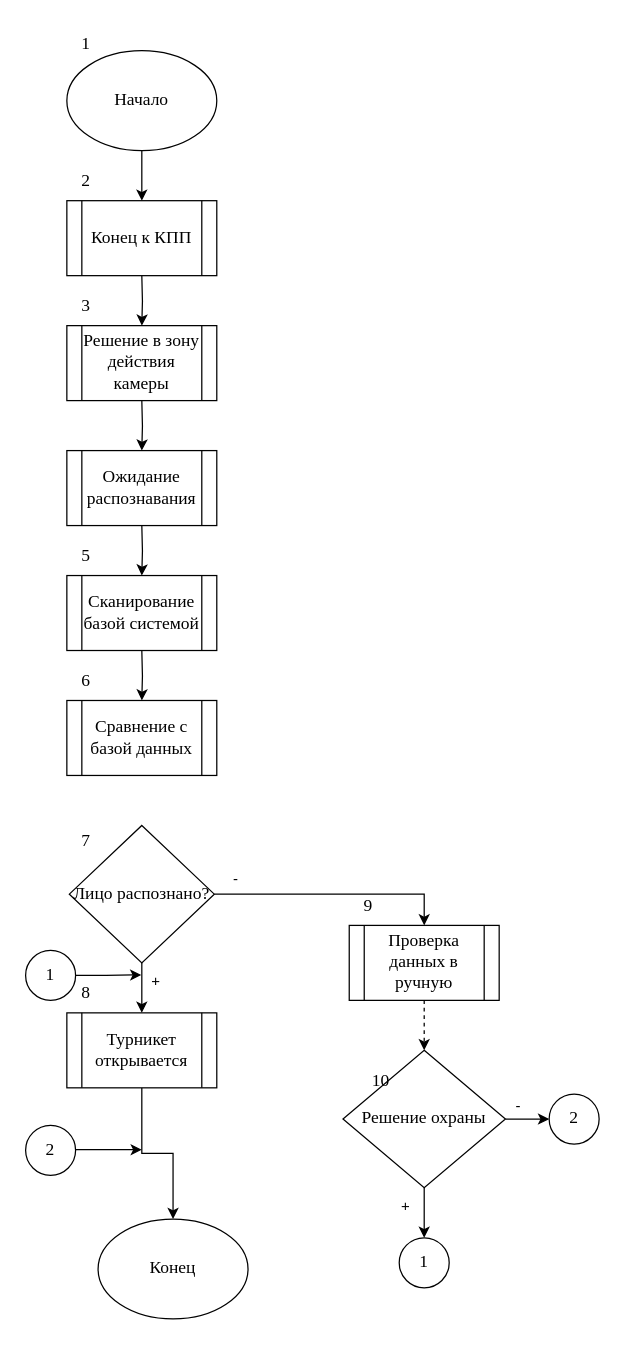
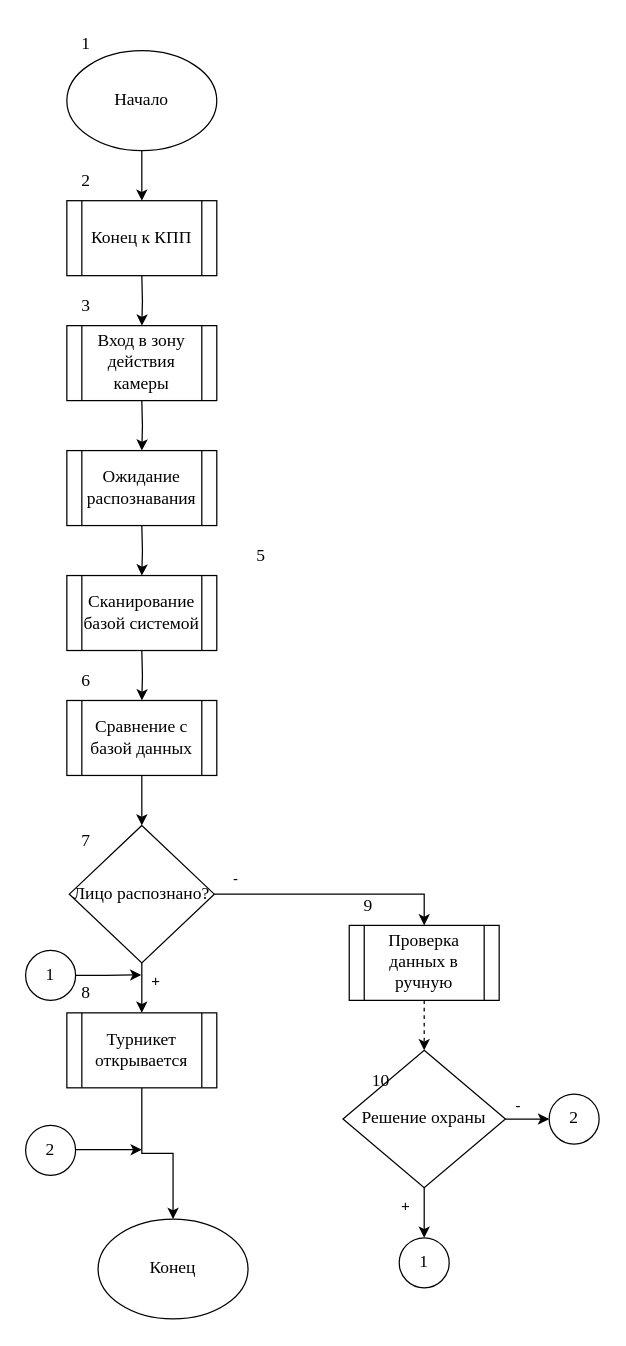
(142, 363) -> (142, 363)
(86, 557) -> (261, 557)
none -> (142, 797)
